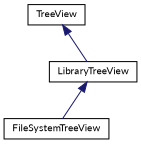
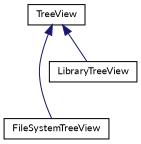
(72, 105) -> (40, 77)
